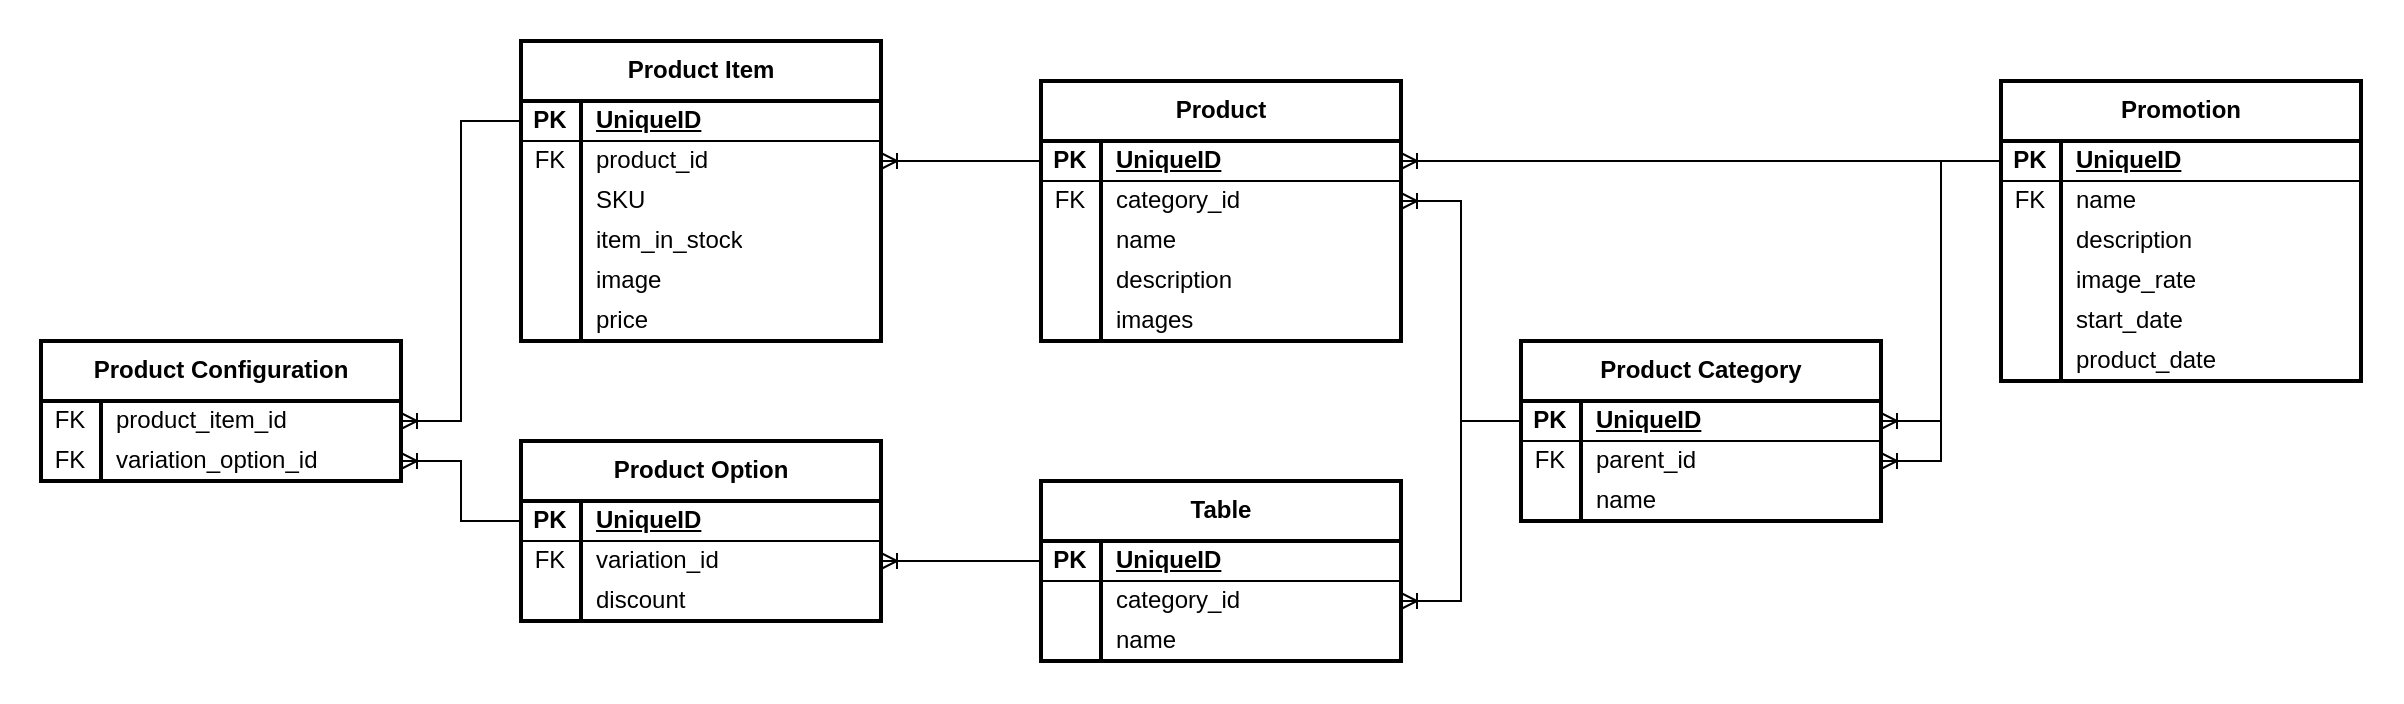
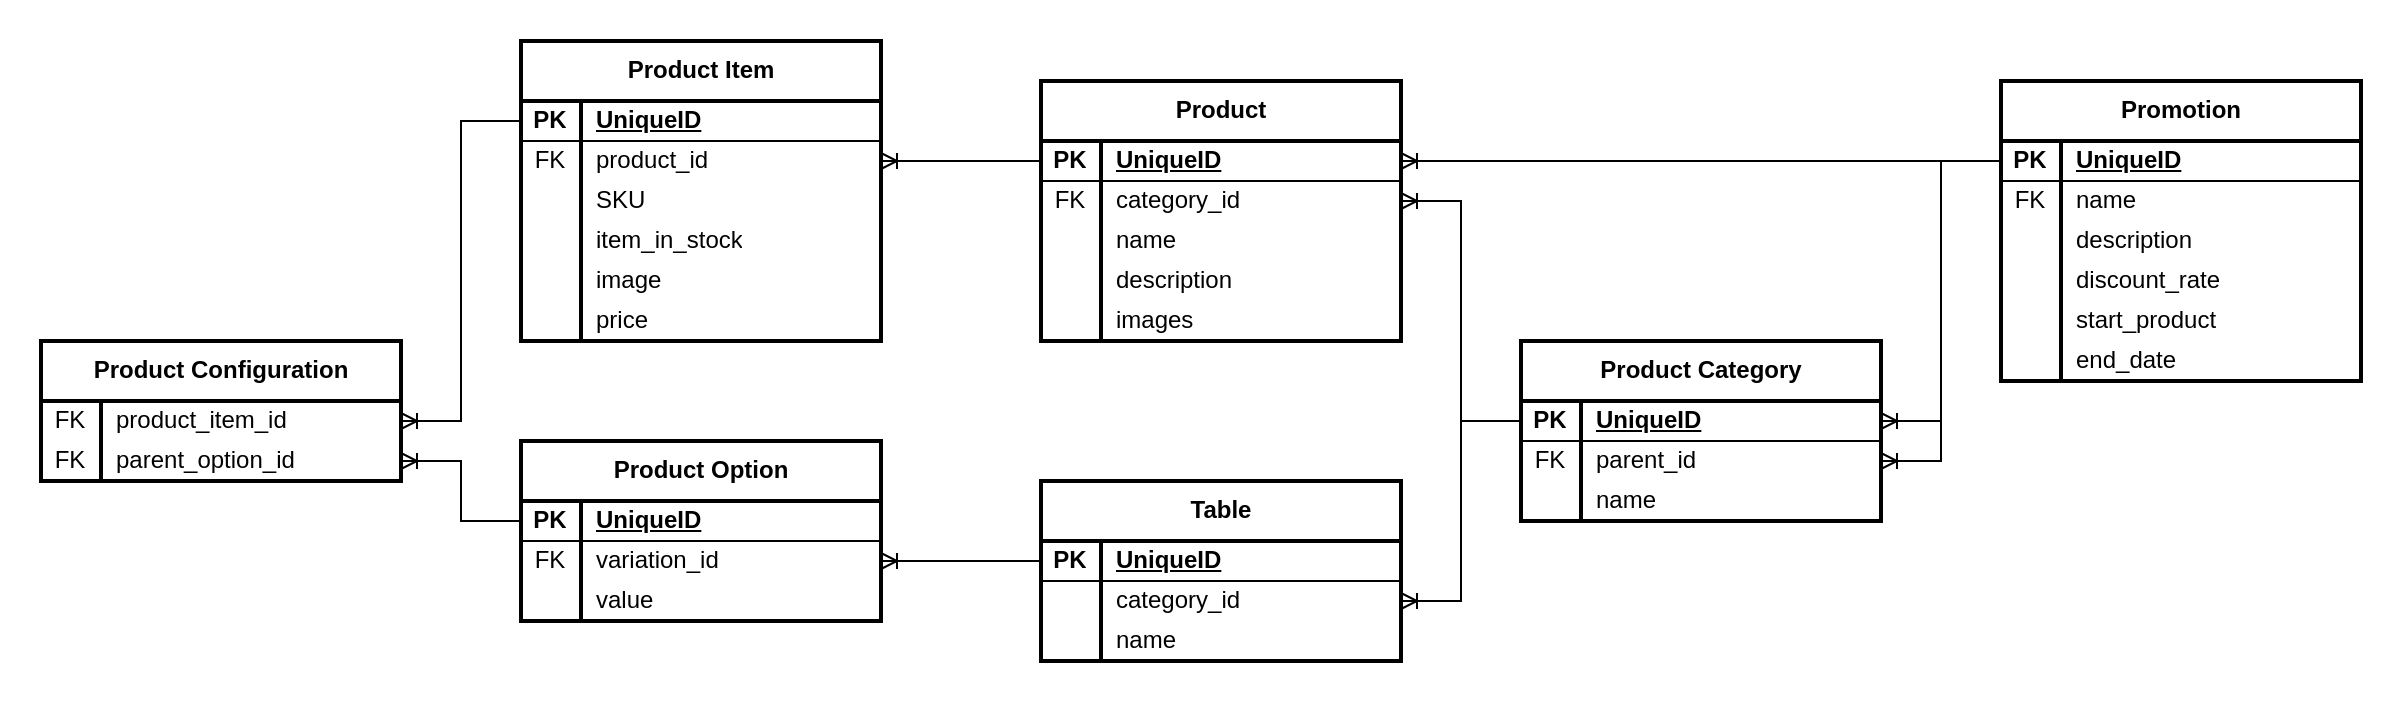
(2141, 281) -> (2161, 281)
(2144, 321) -> (2164, 321)
(2158, 361) -> (2131, 361)
(232, 461) -> (218, 461)
(648, 601) -> (627, 601)
